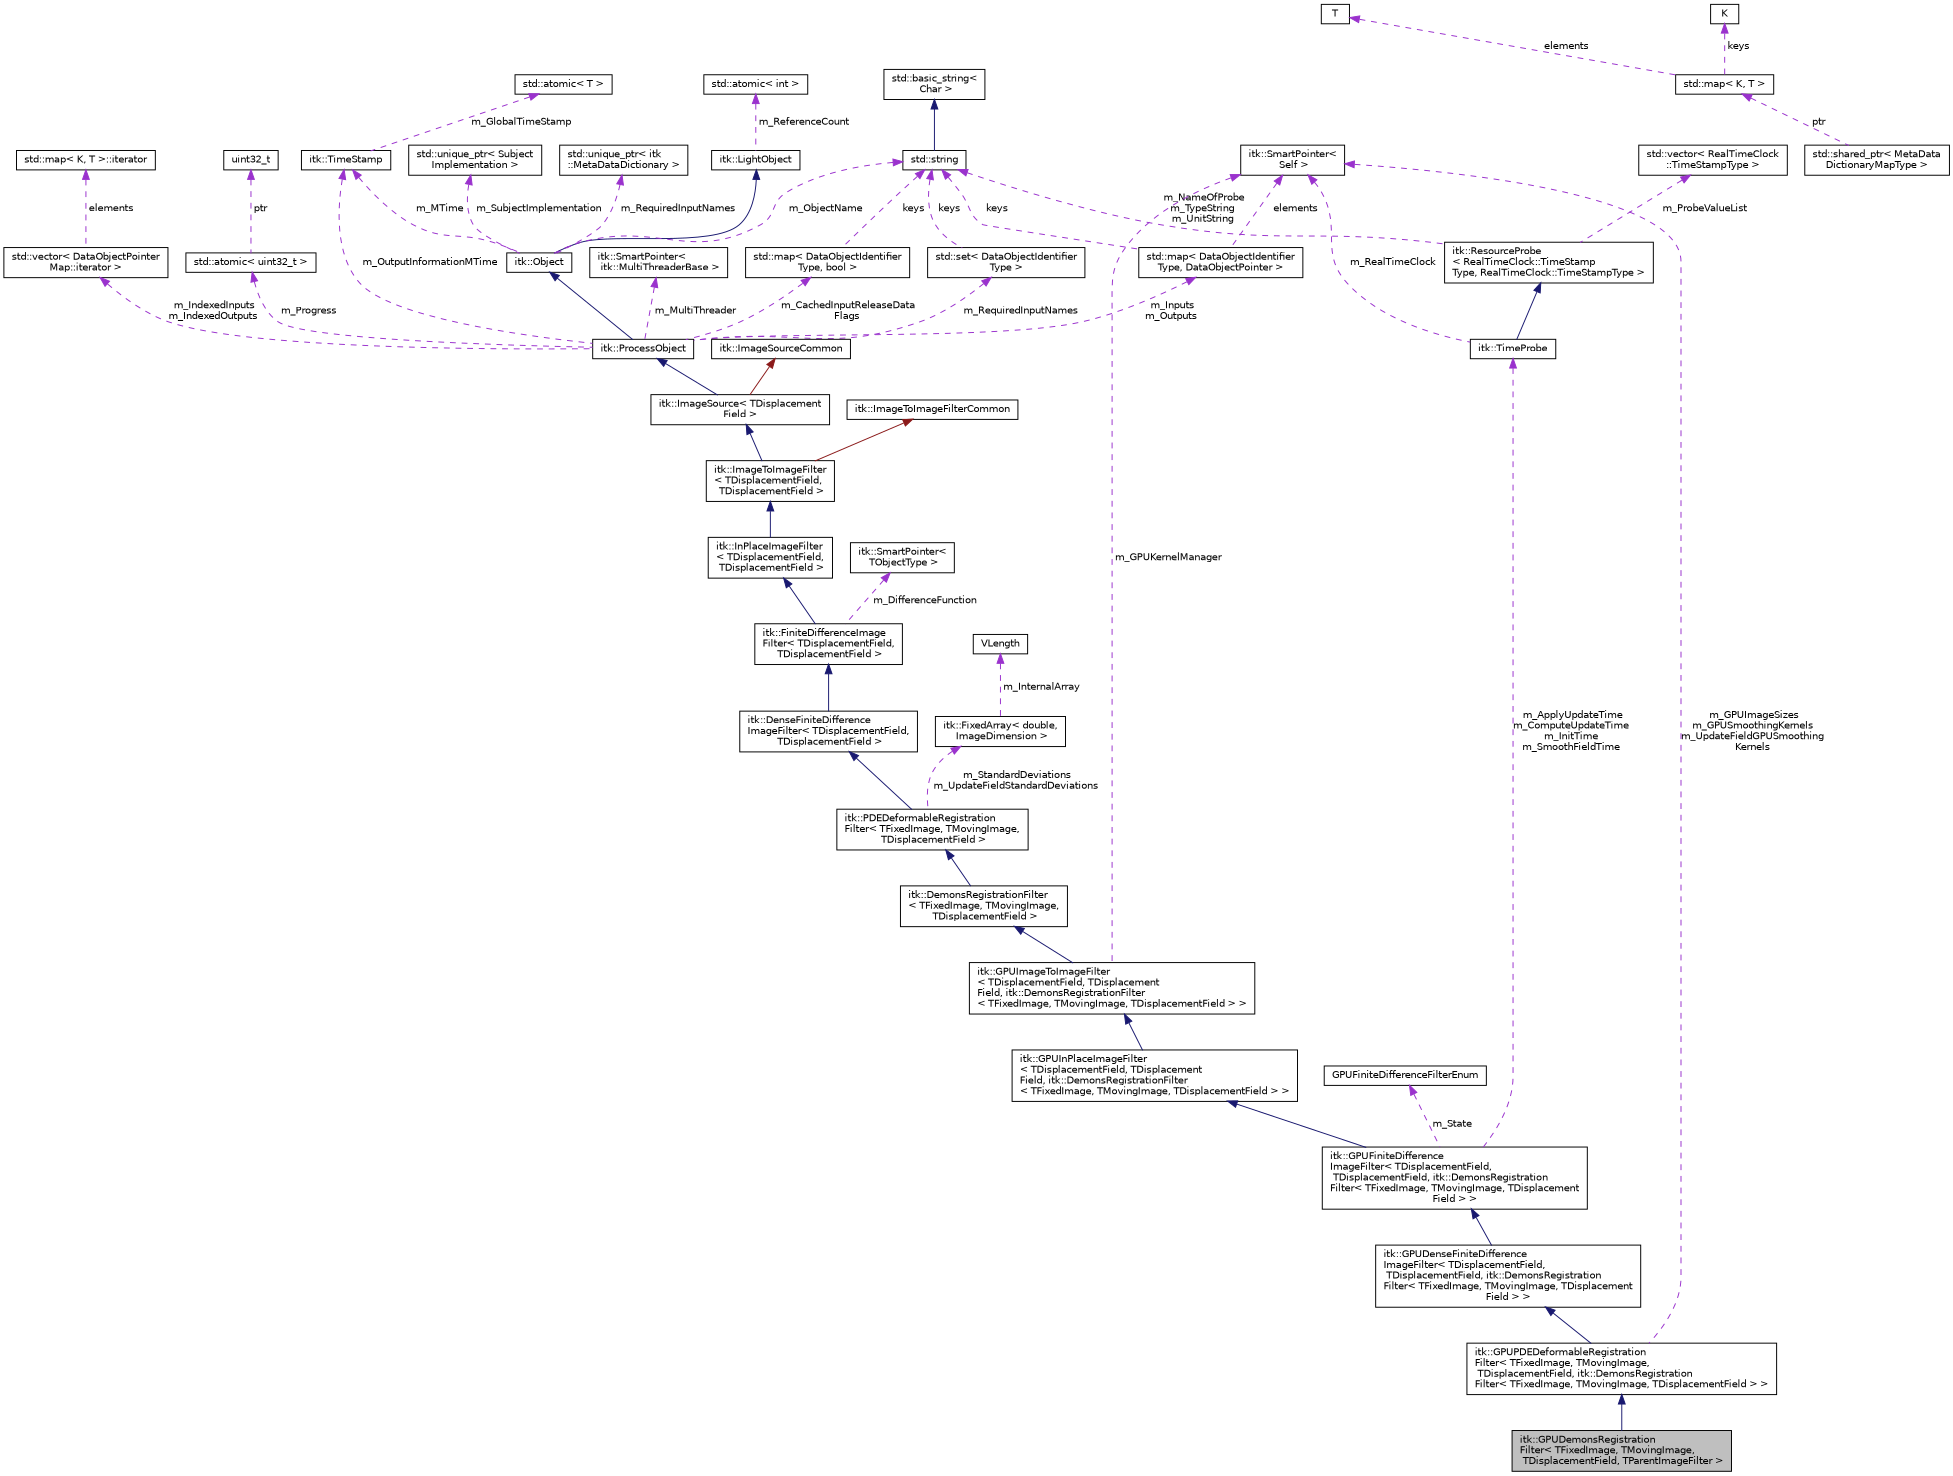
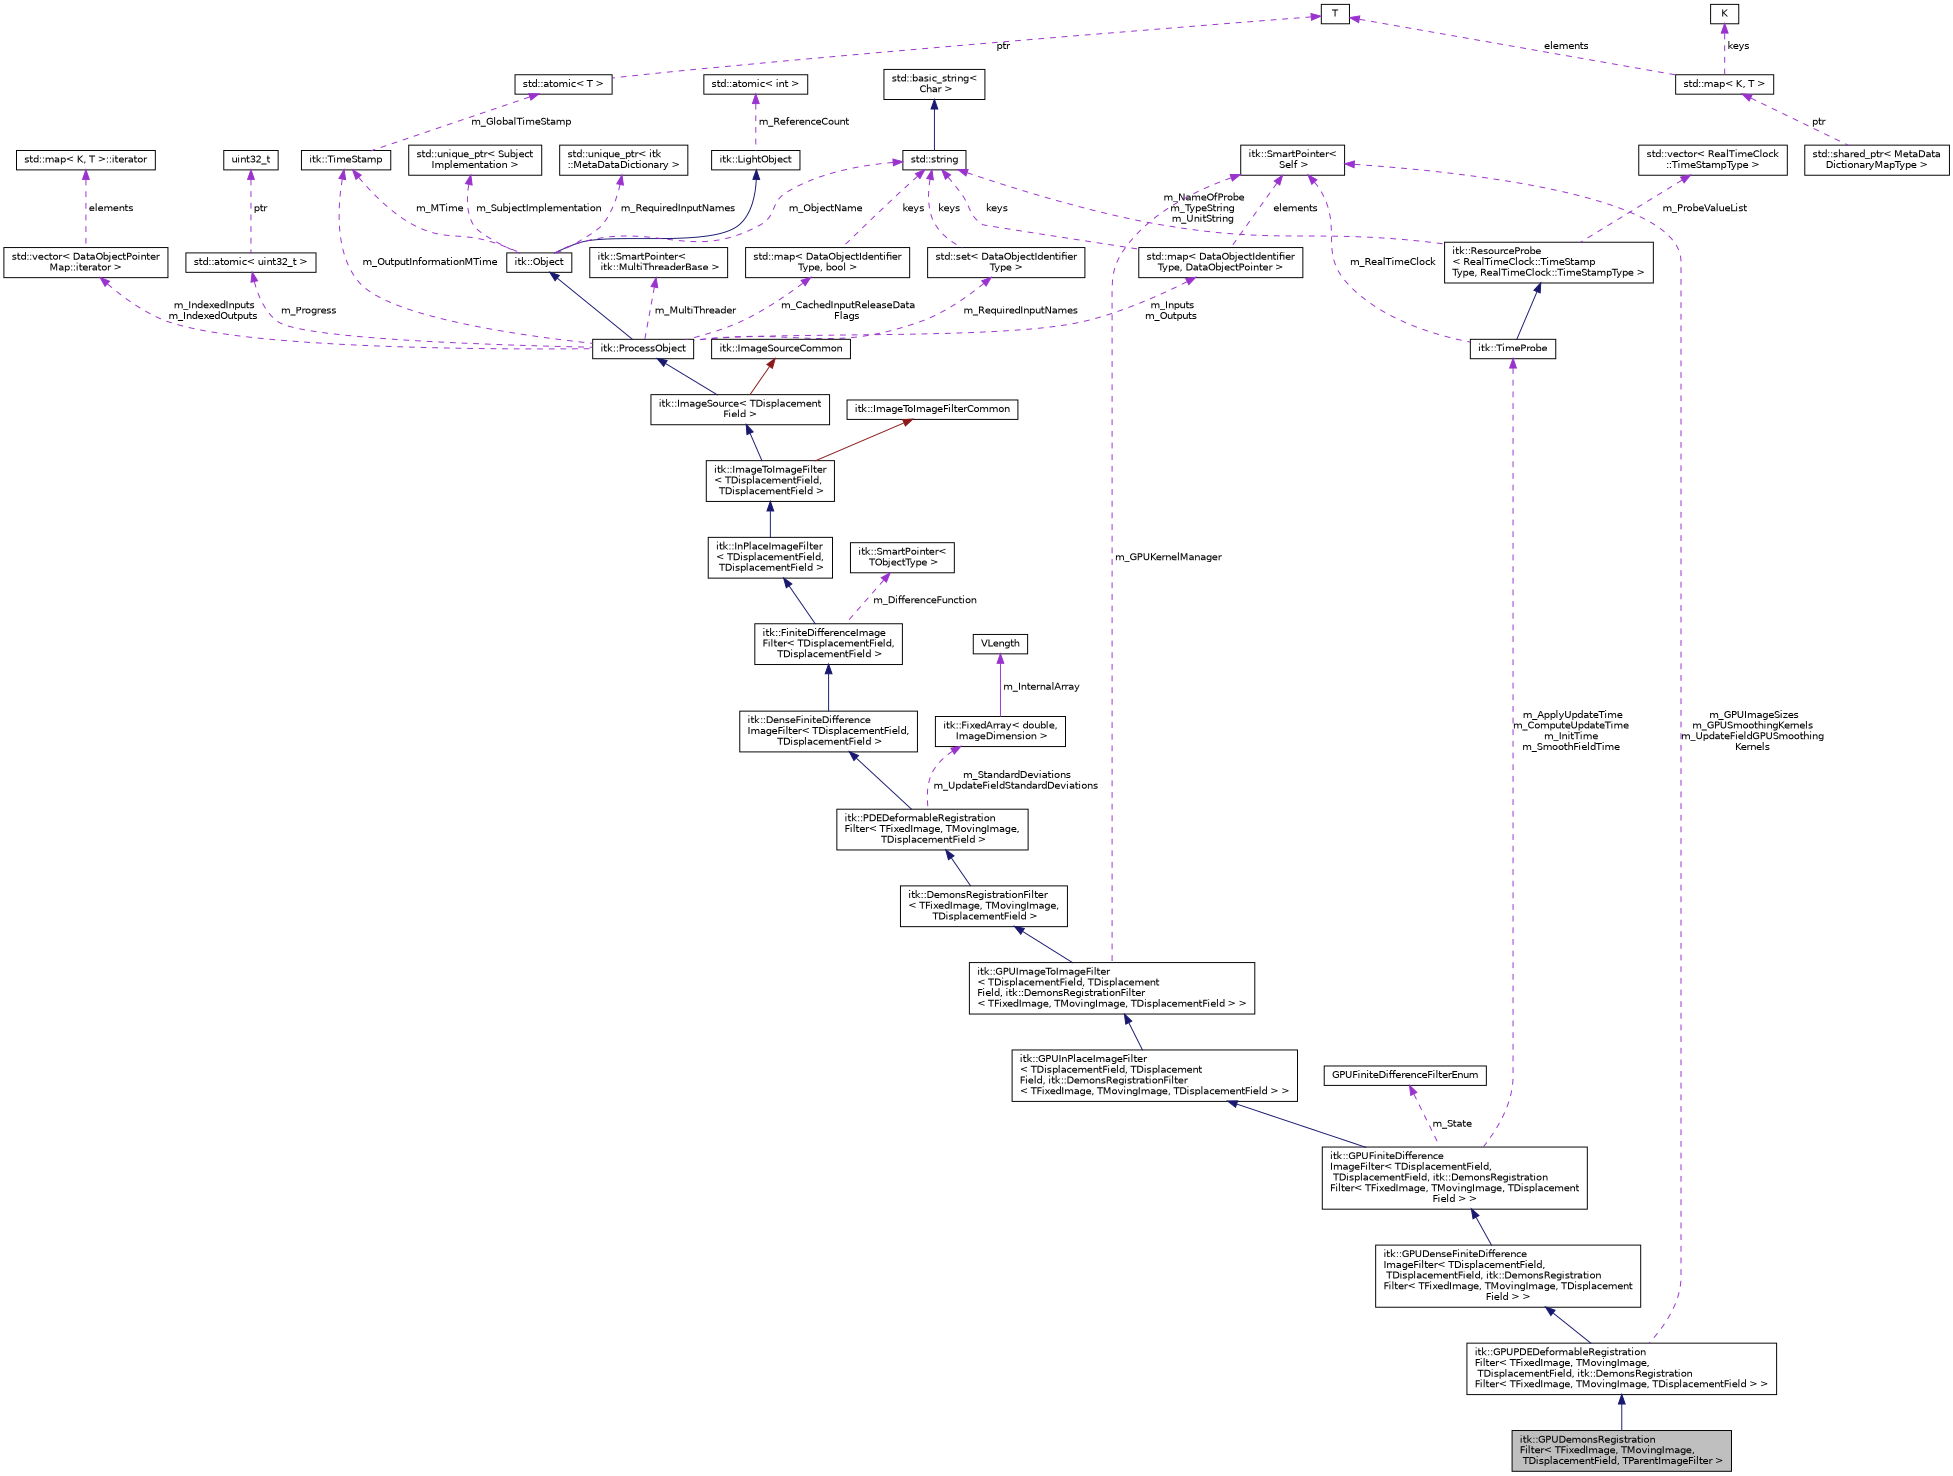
none -> (962, 45)
(1000, 690) -> (1000, 690)
